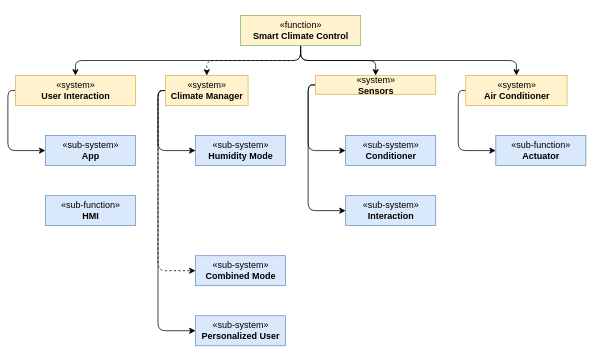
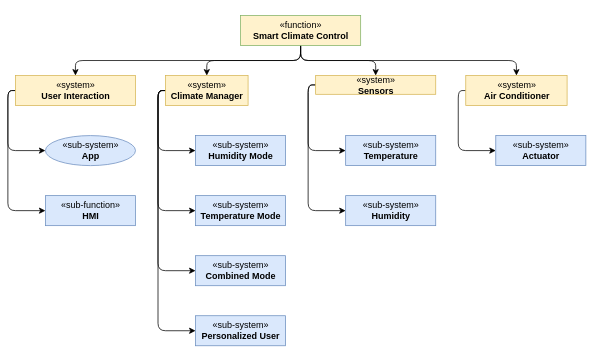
(207, 65) -> (207, 65)
(90, 150) -> (90, 150)
(391, 150) -> (391, 150)
(541, 150) -> (541, 150)
none -> (22, 210)
none -> (174, 210)
none -> (240, 210)
(391, 210) -> (391, 210)
(172, 270) -> (172, 270)
